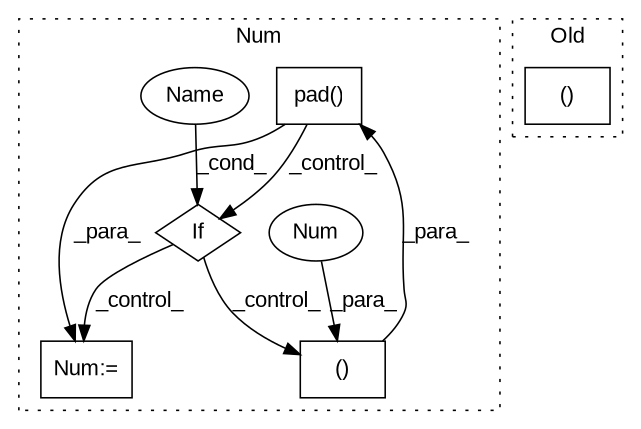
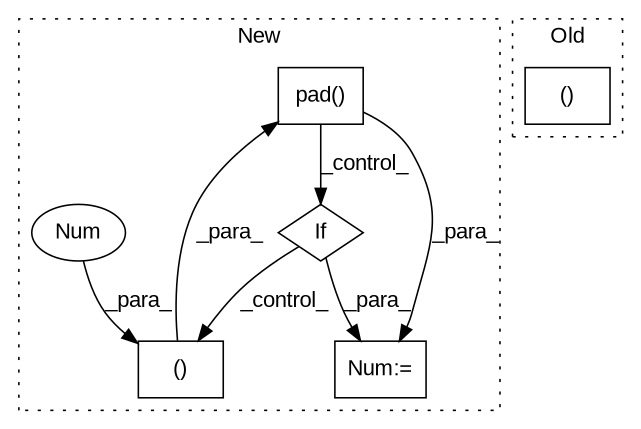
(259, 37) -> (259, 37)
(195, 96) -> none
(140, 301) -> (378, 301)
